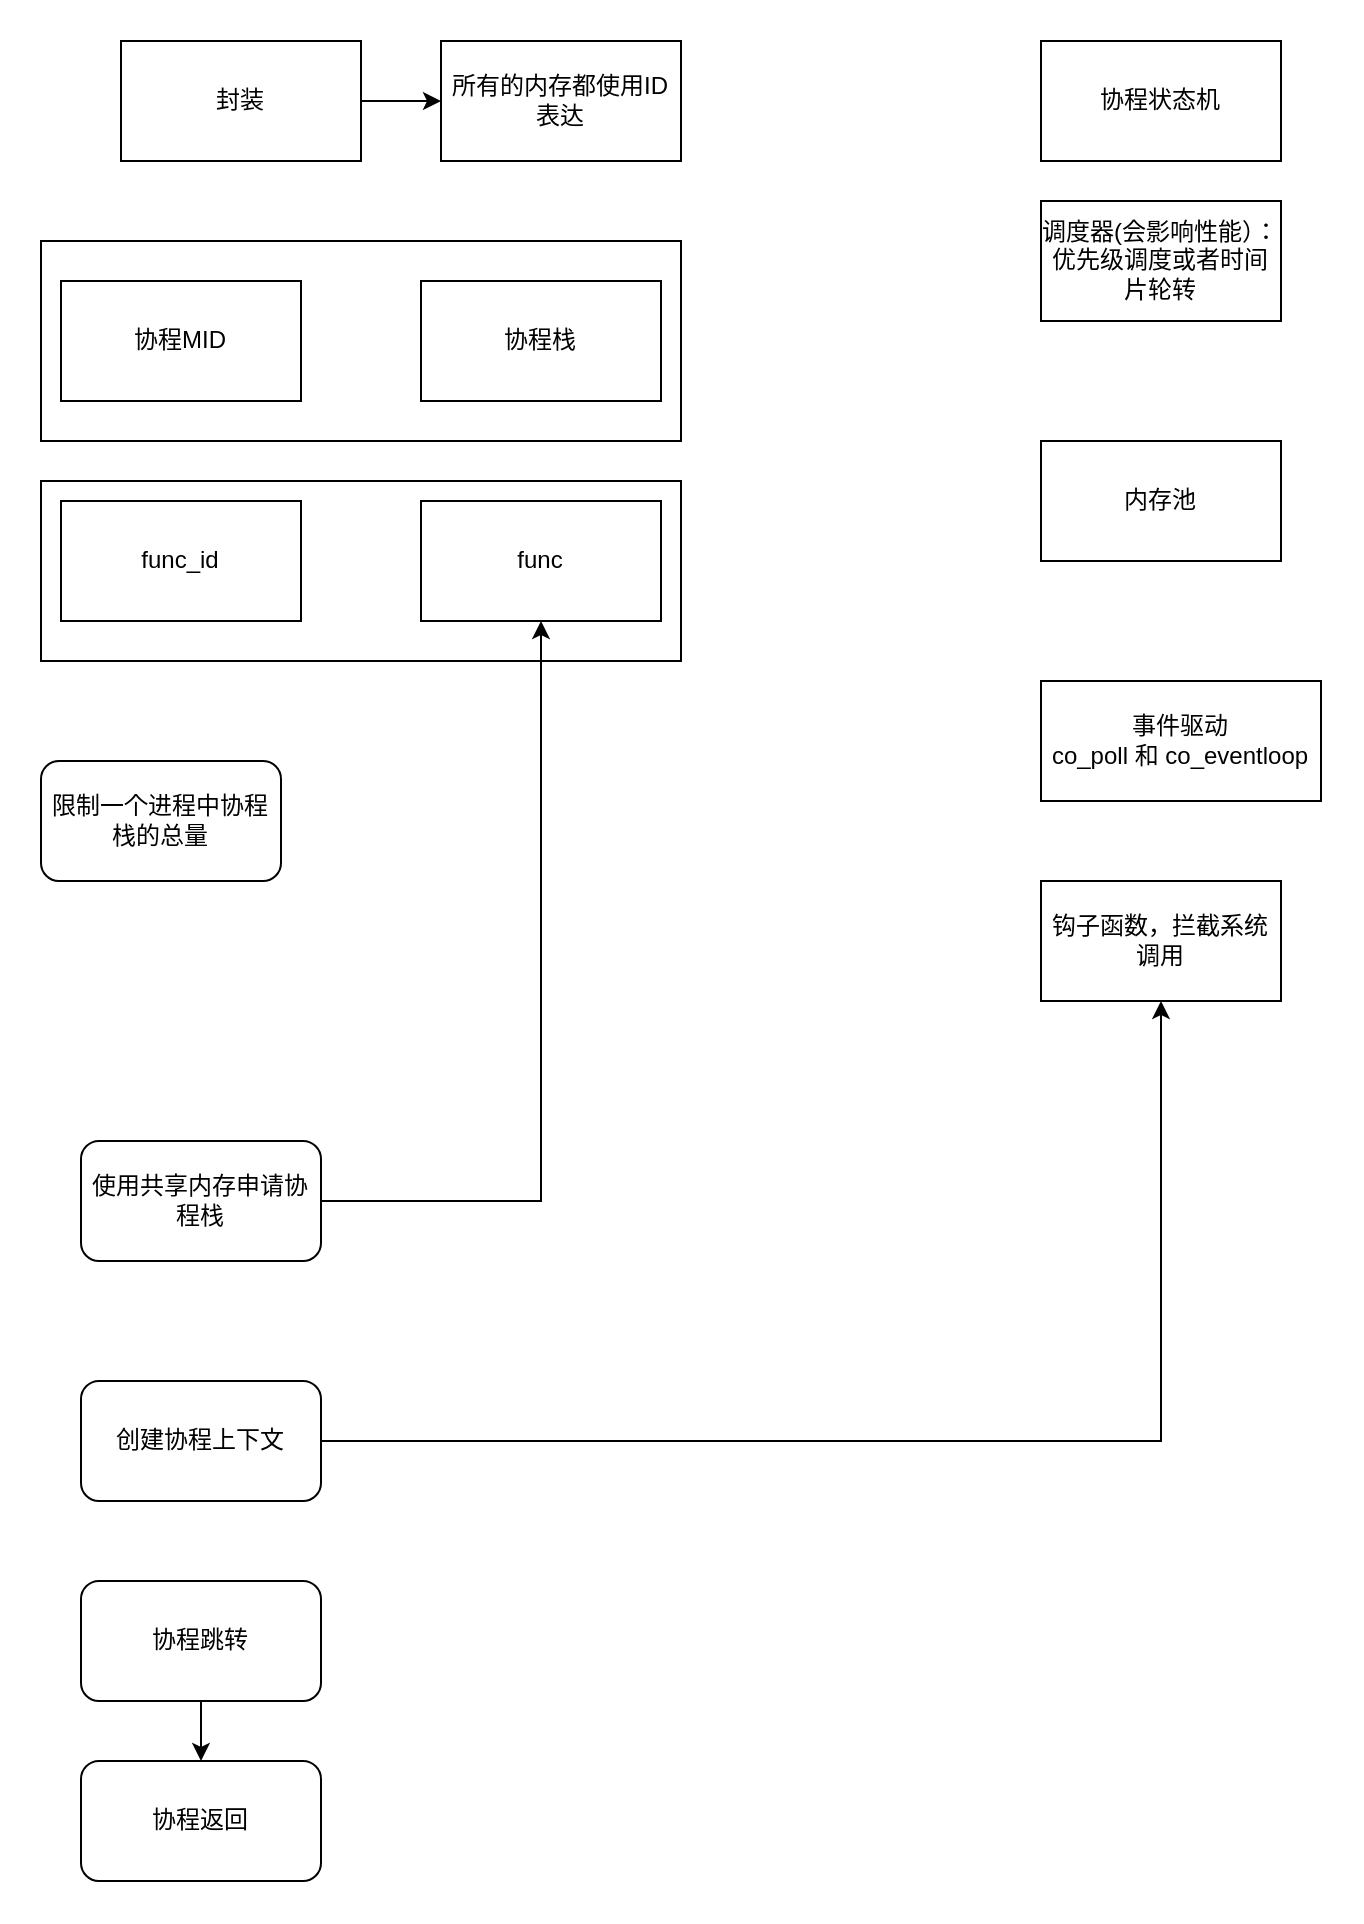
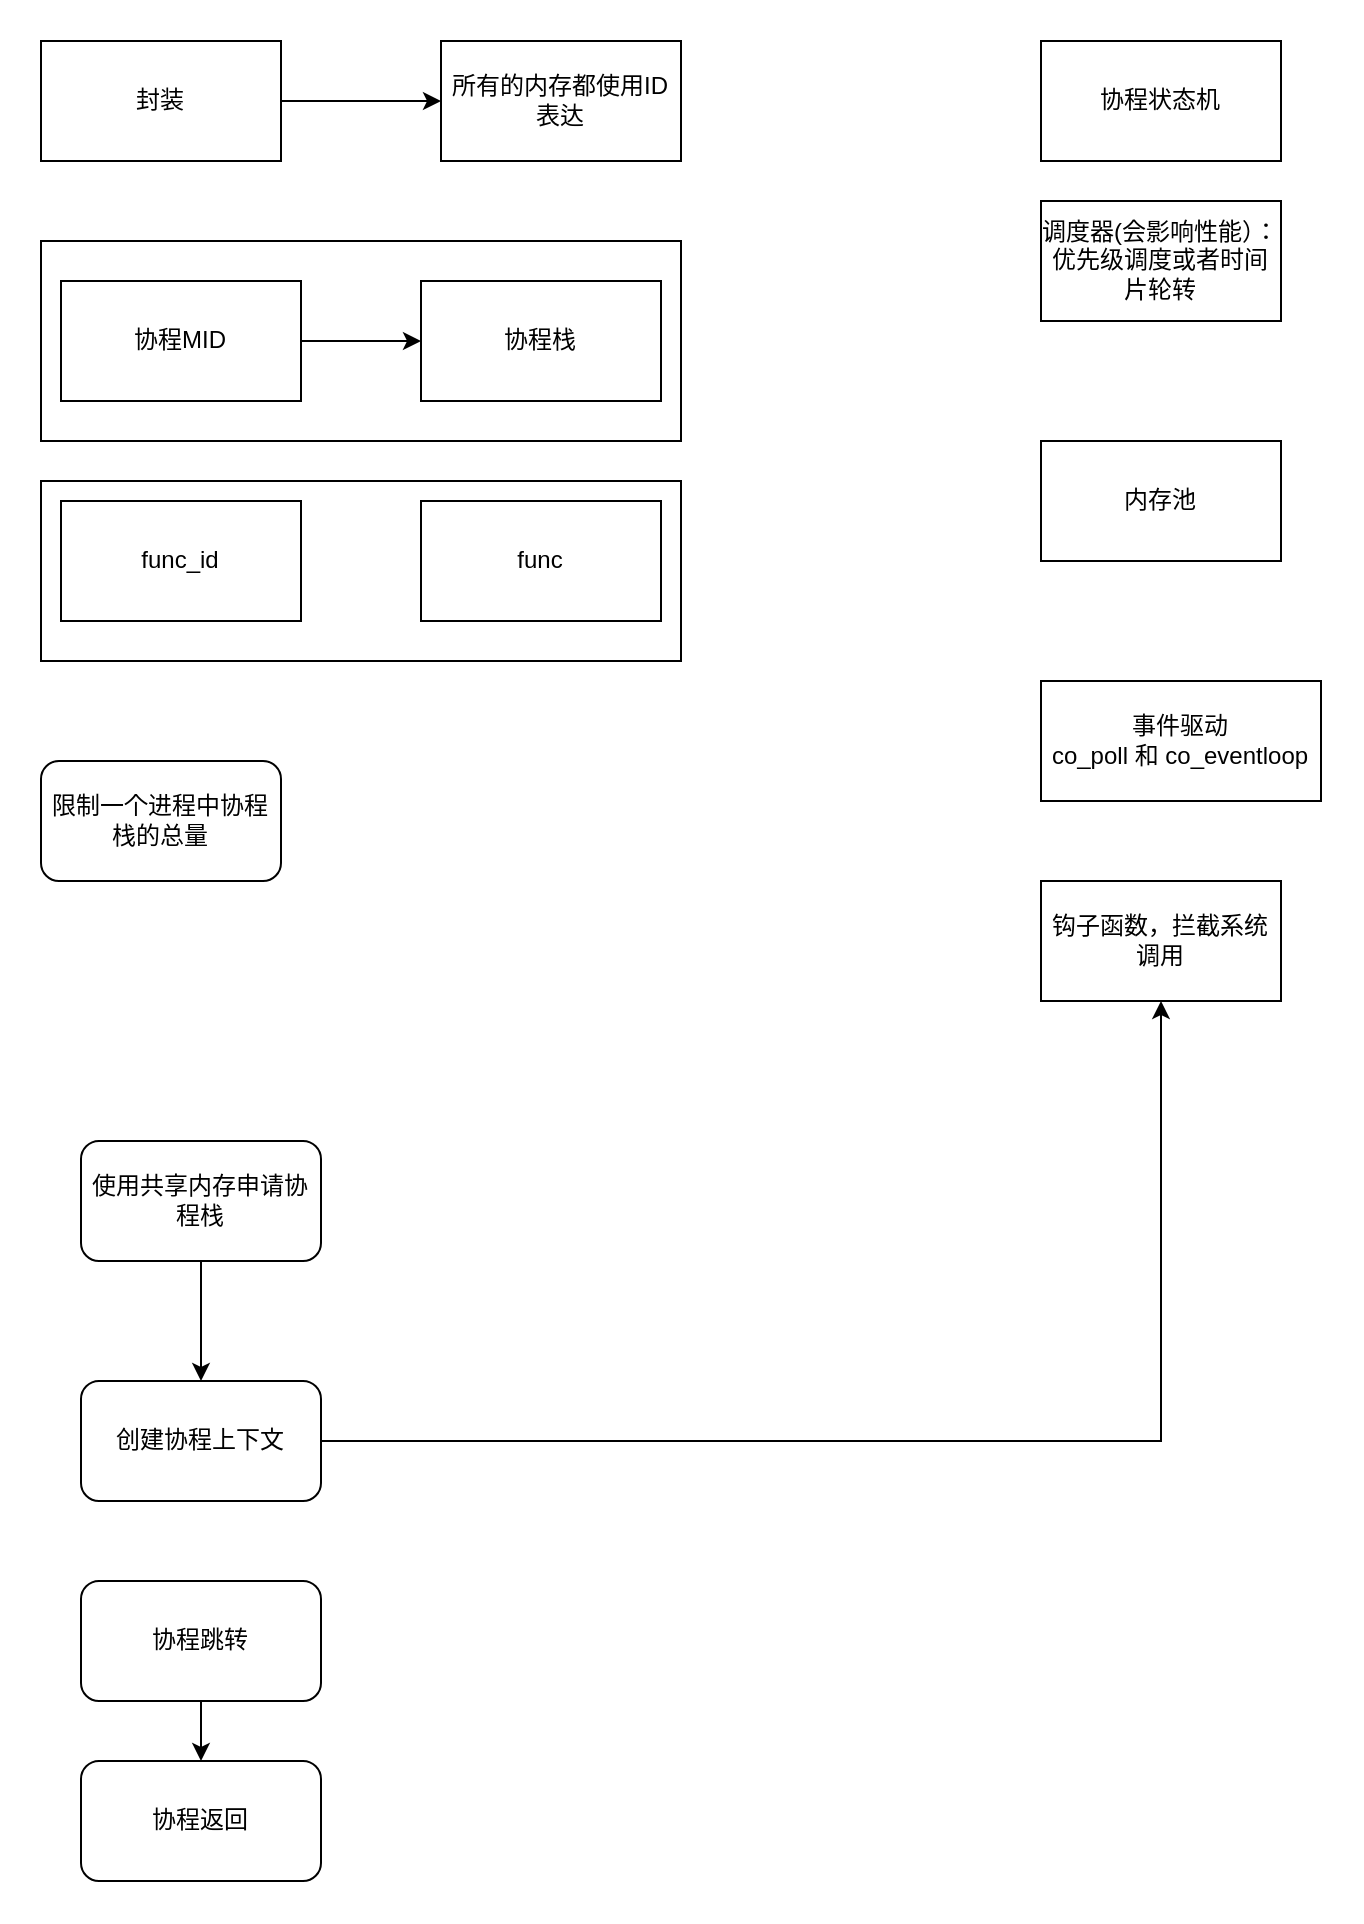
(241, 101) -> (161, 101)
none -> (354, 341)
(541, 1028) -> (201, 1314)
